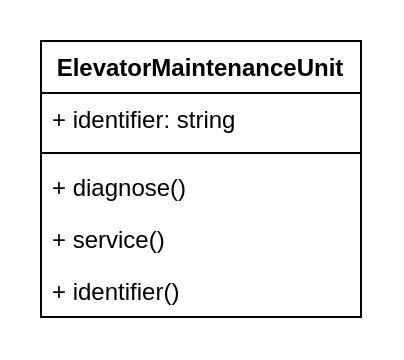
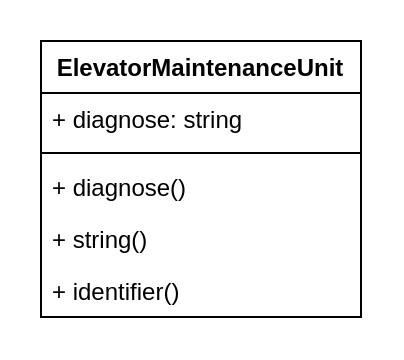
(165, 120) -> (157, 120)
(120, 240) -> (113, 240)
